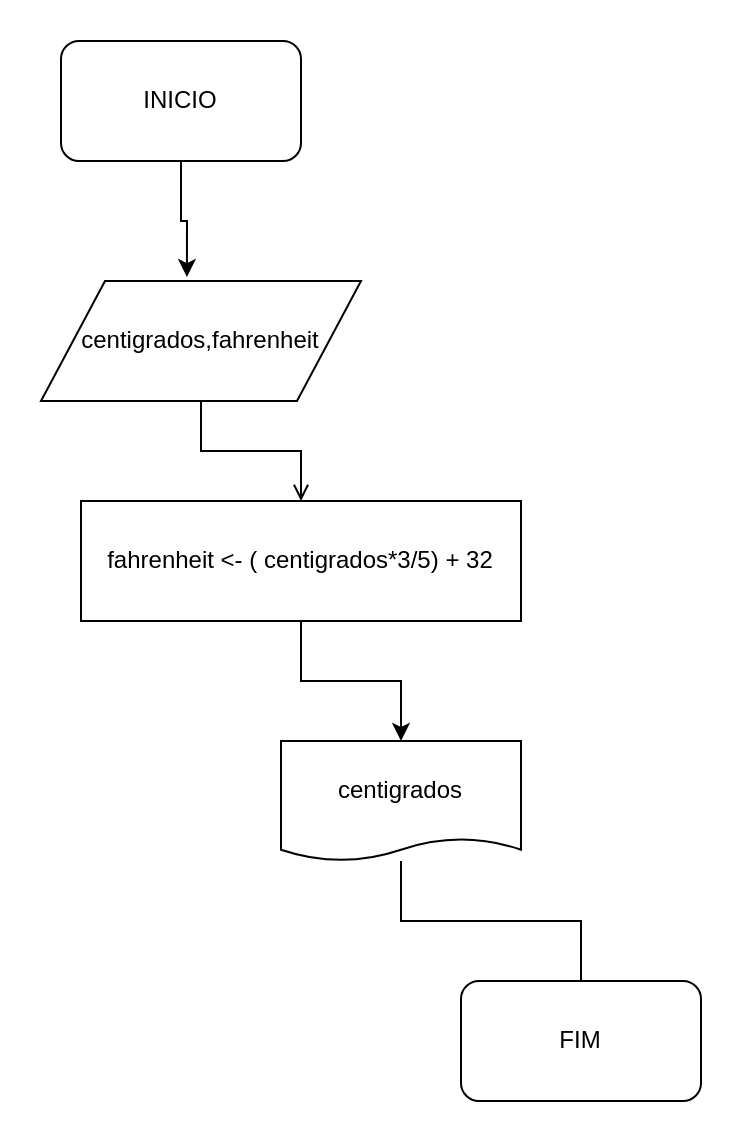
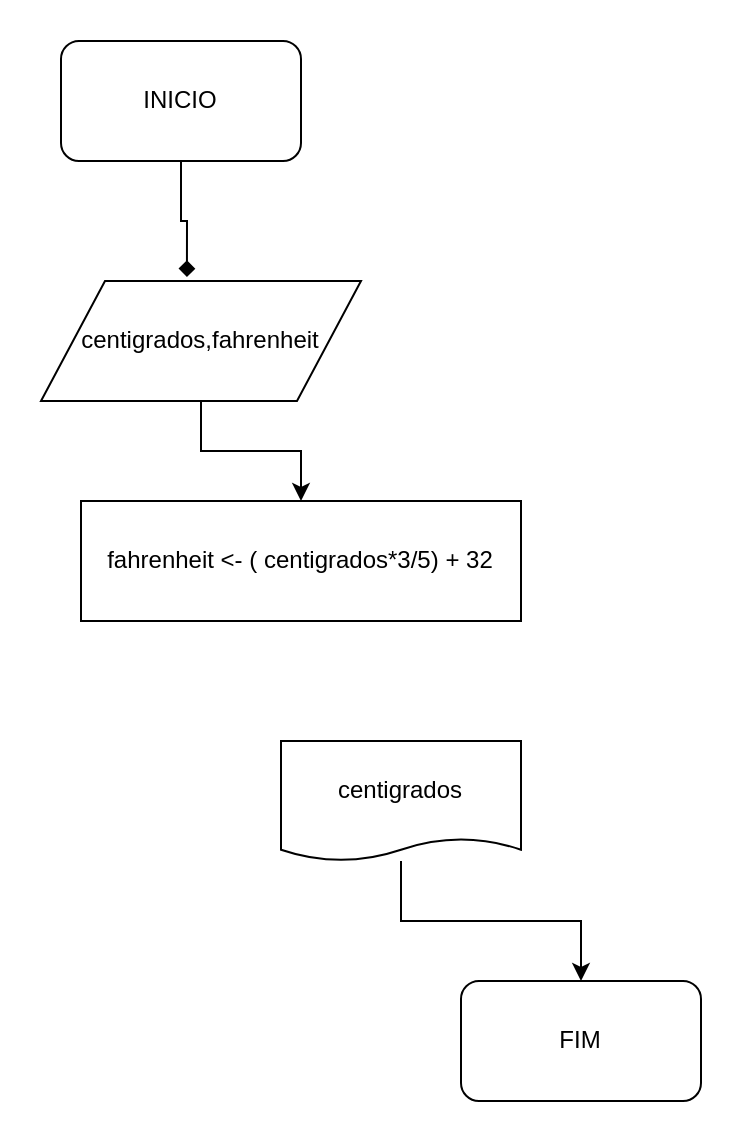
(187, 262) -> (187, 261)
(301, 489) -> (301, 486)
(344, 681) -> none
(581, 971) -> (581, 966)
